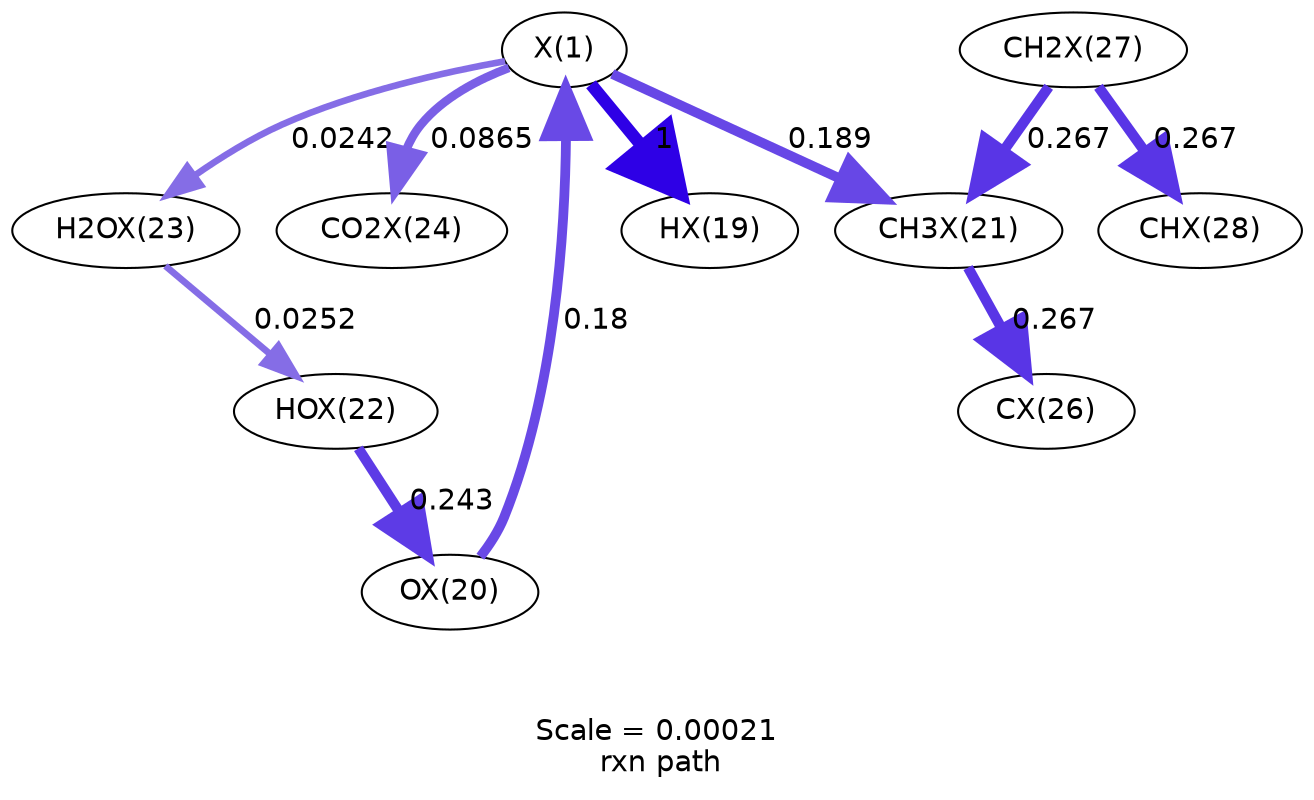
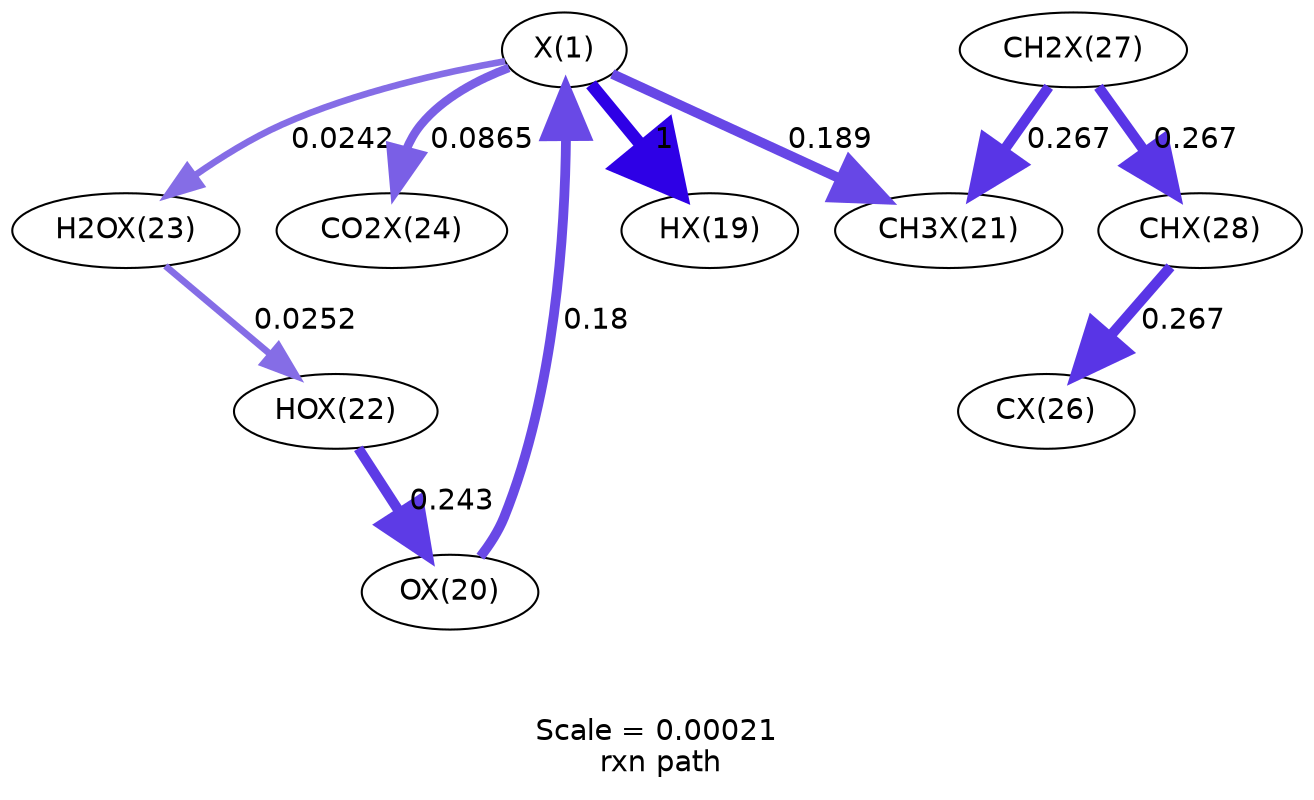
(985, 298) -> (1140, 301)
